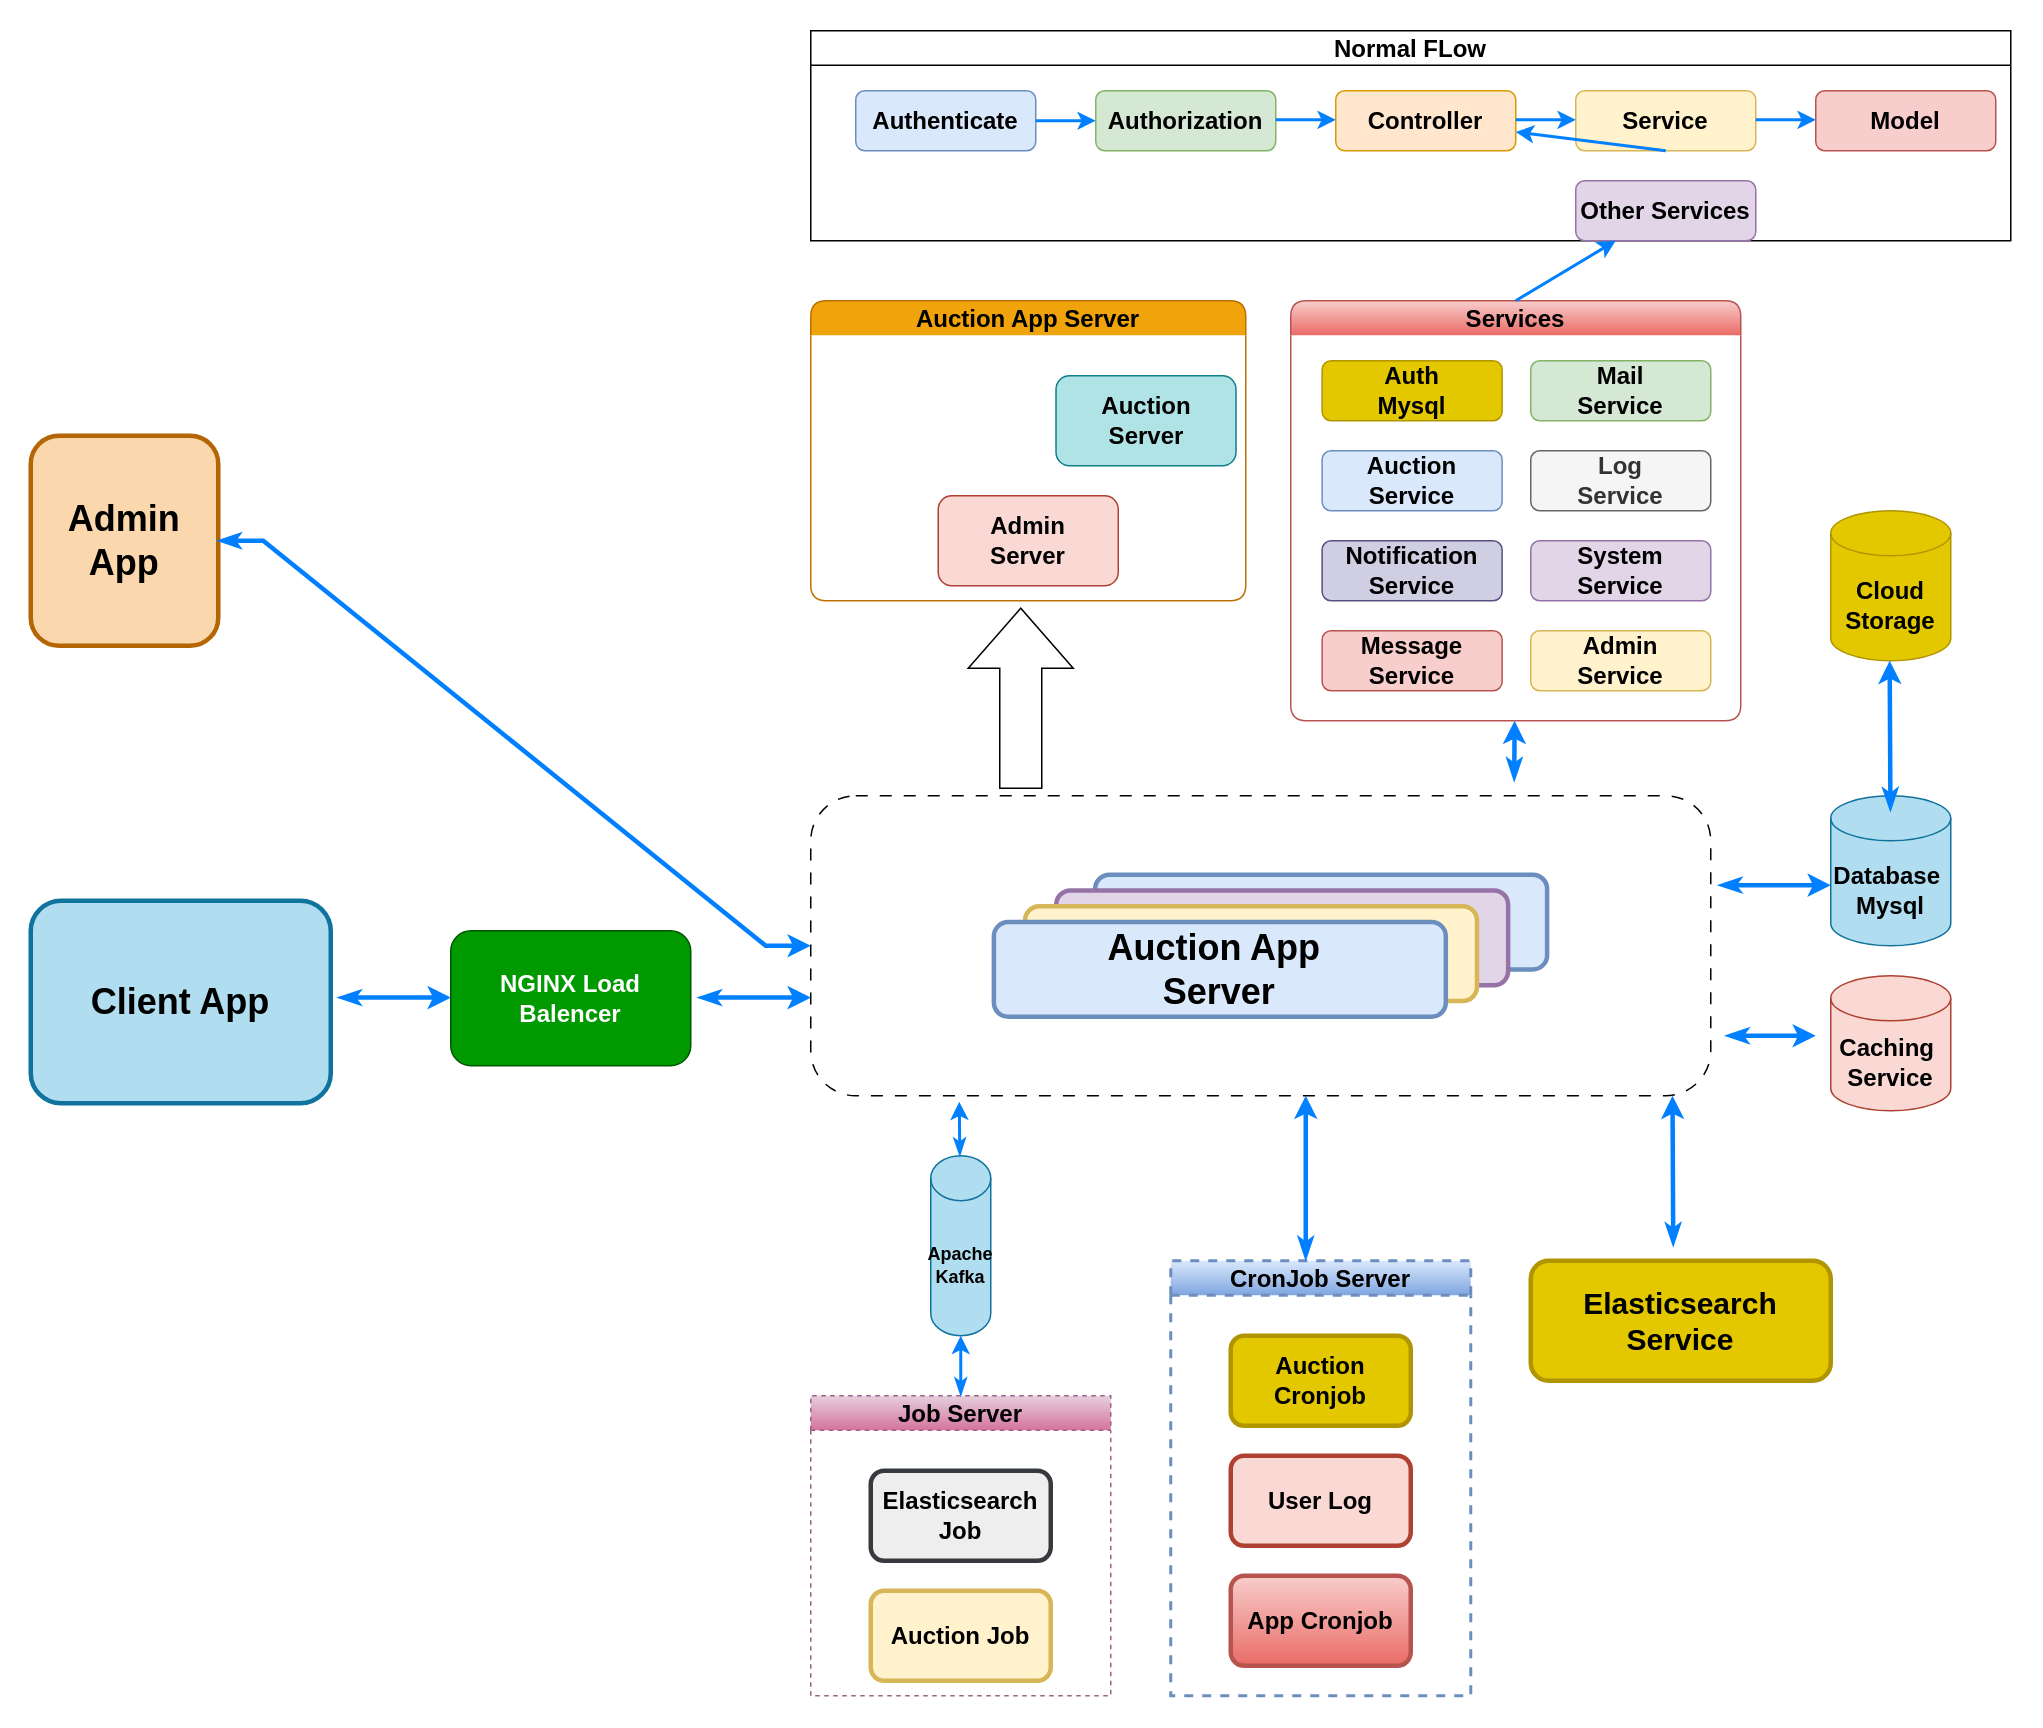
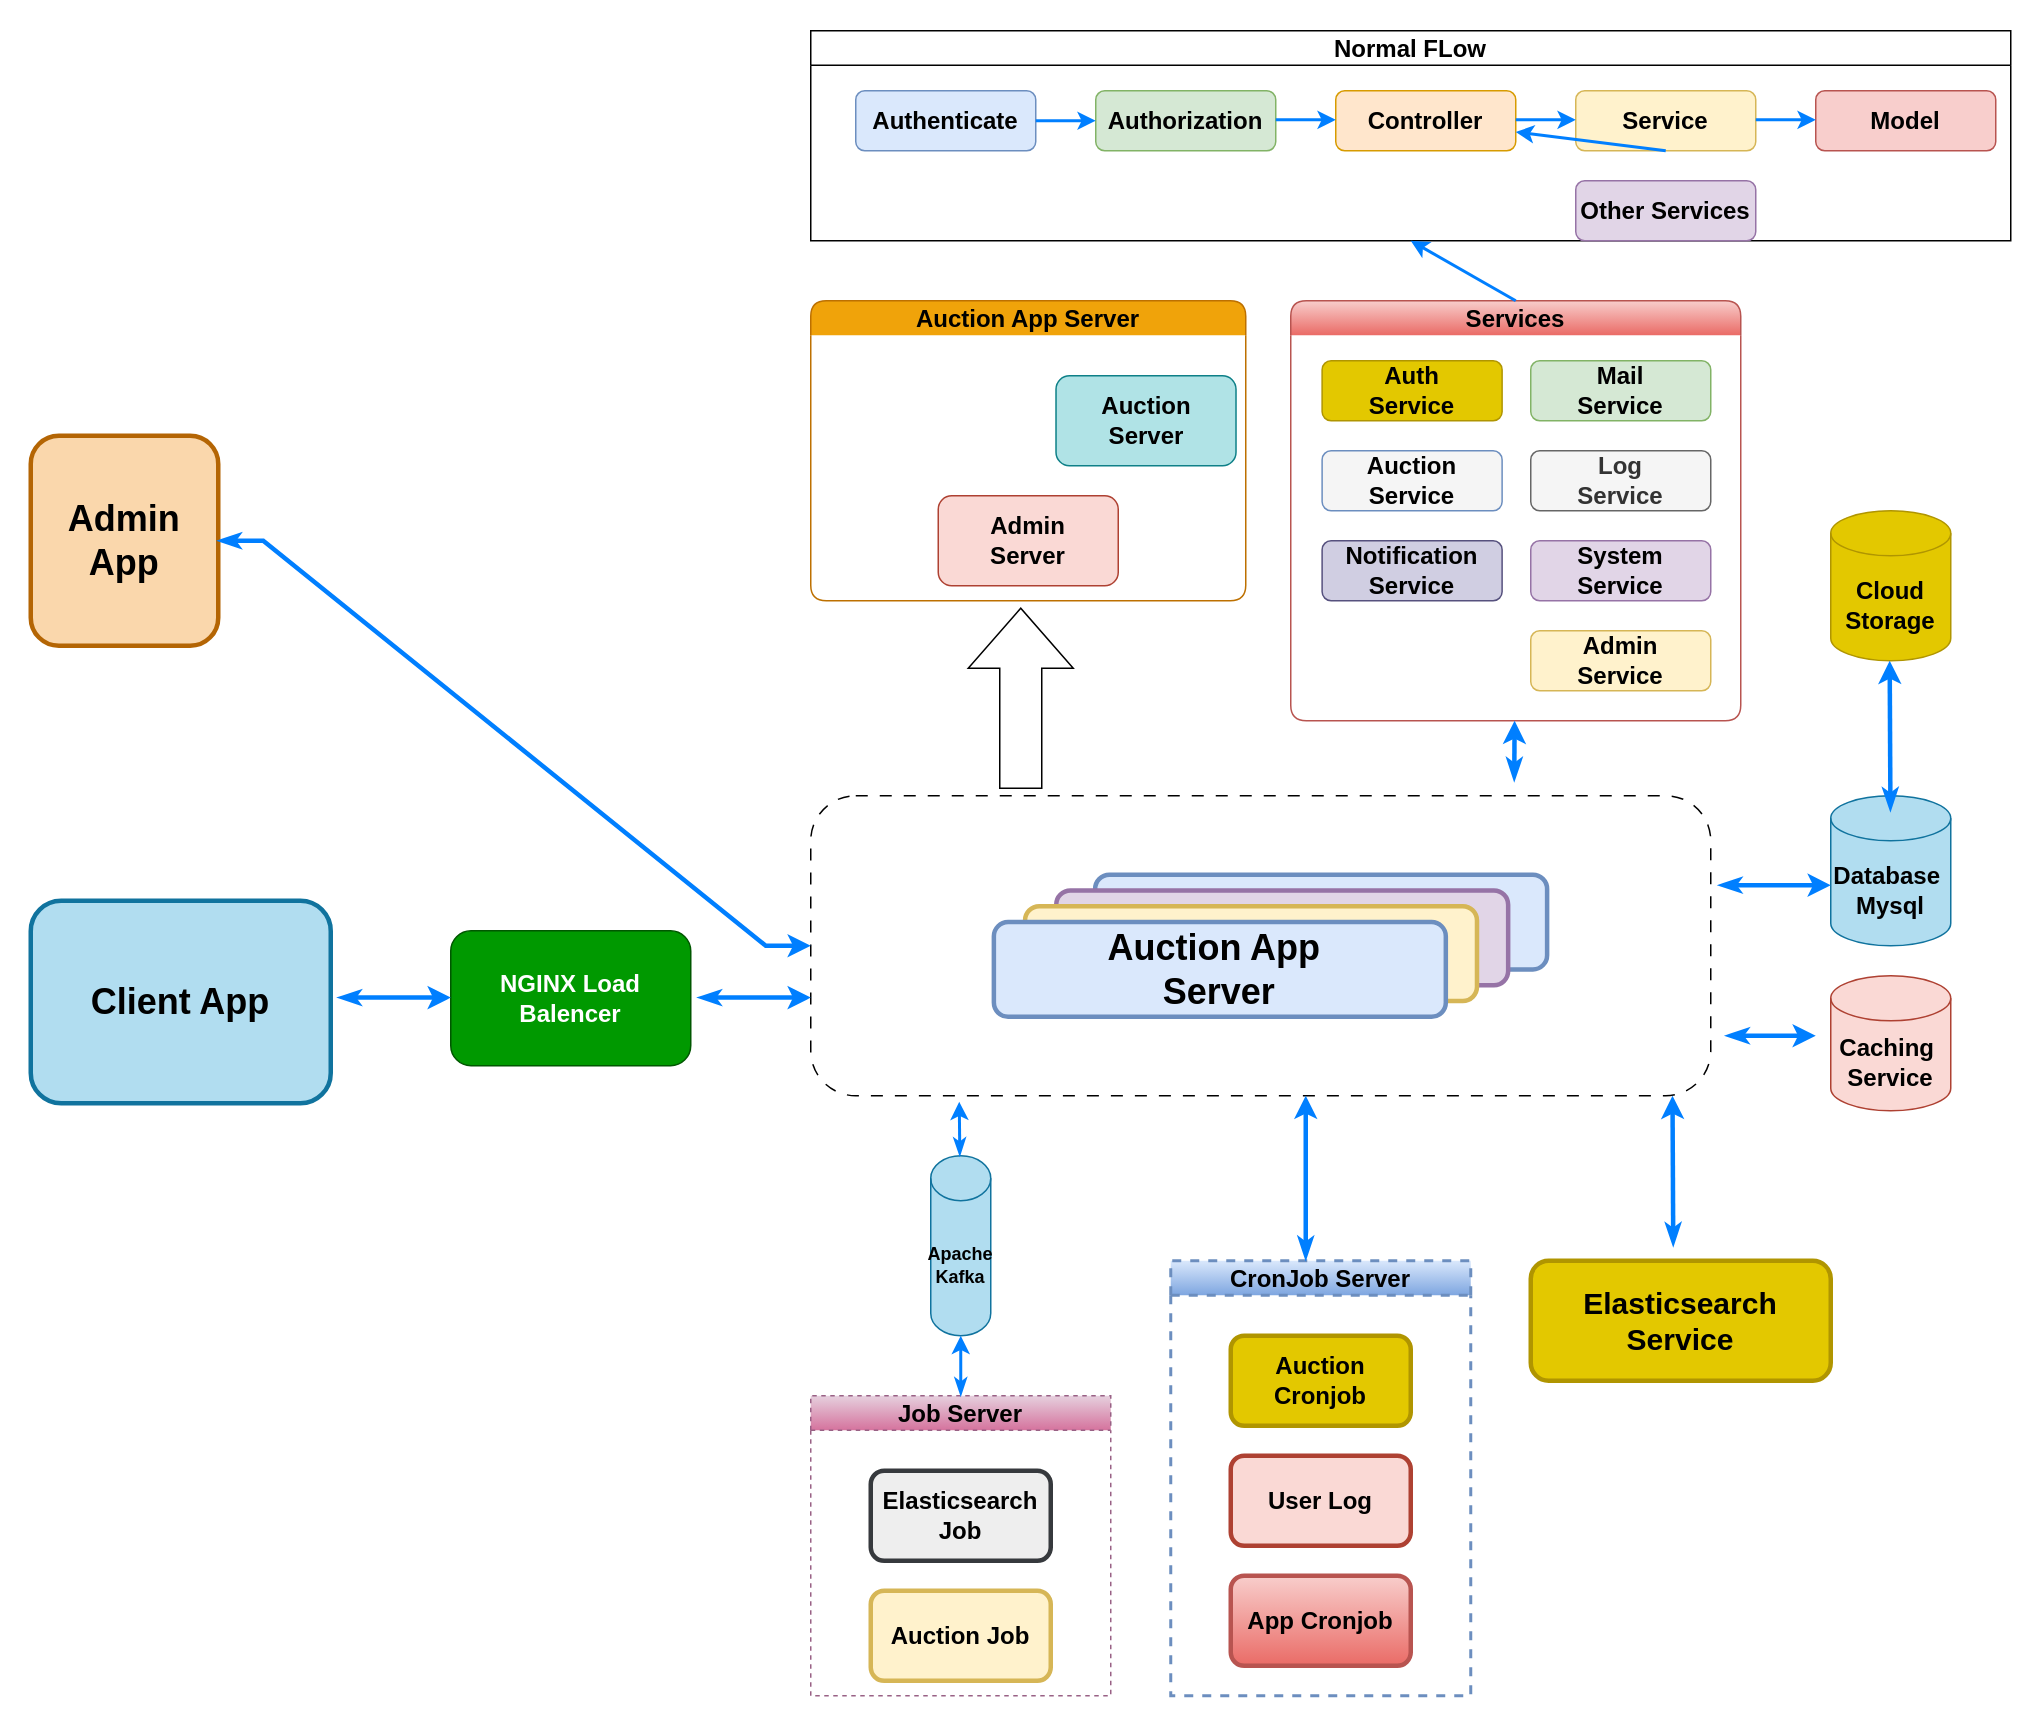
(1560, 274) -> (1469, 274)
(1412, 391) -> (1412, 391)
(1412, 481) -> (1412, 481)
(1412, 661) -> none
